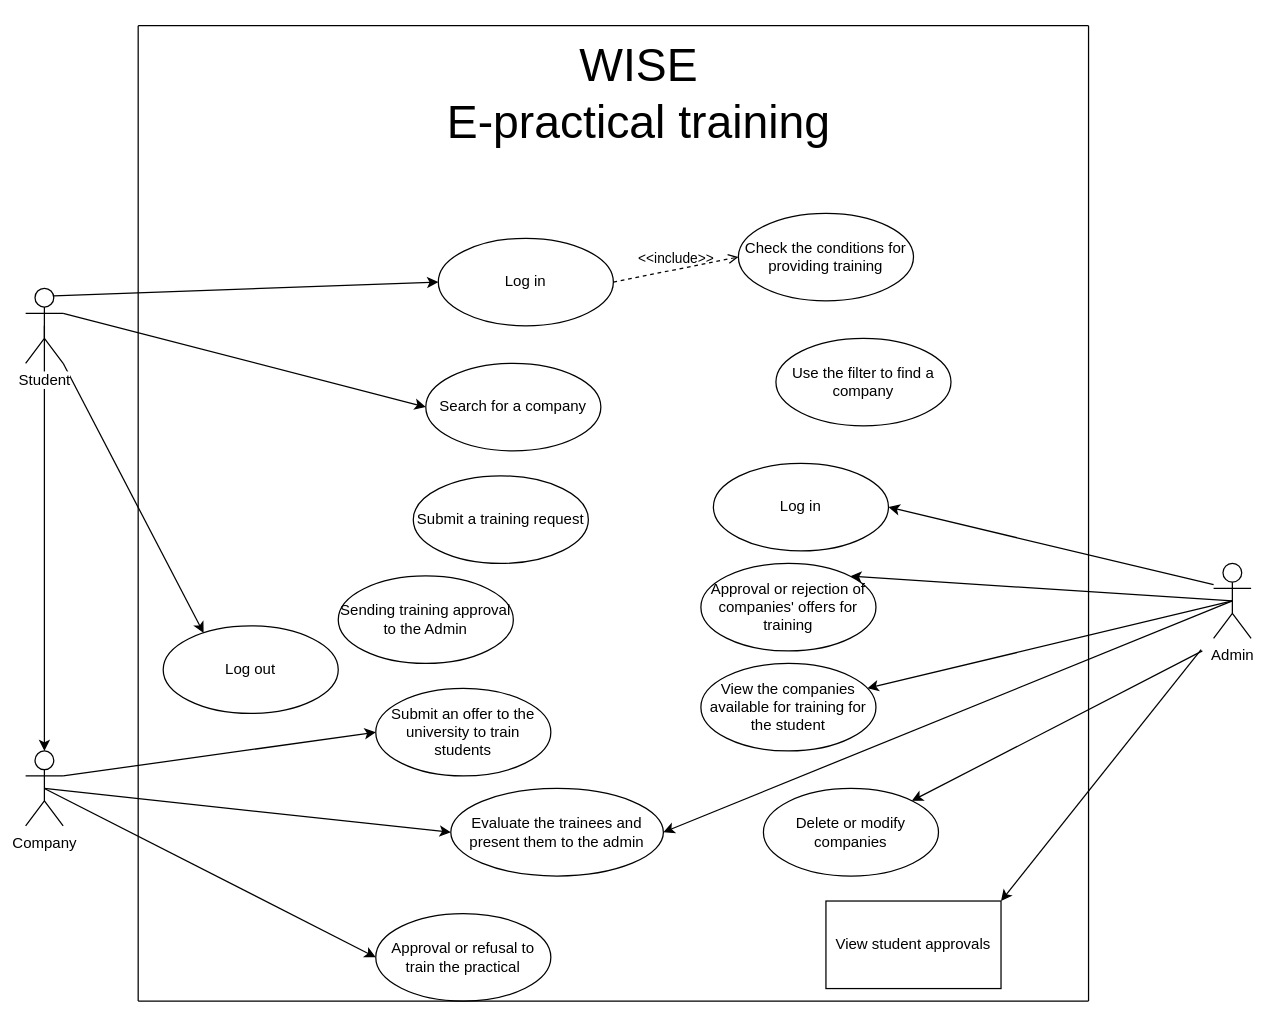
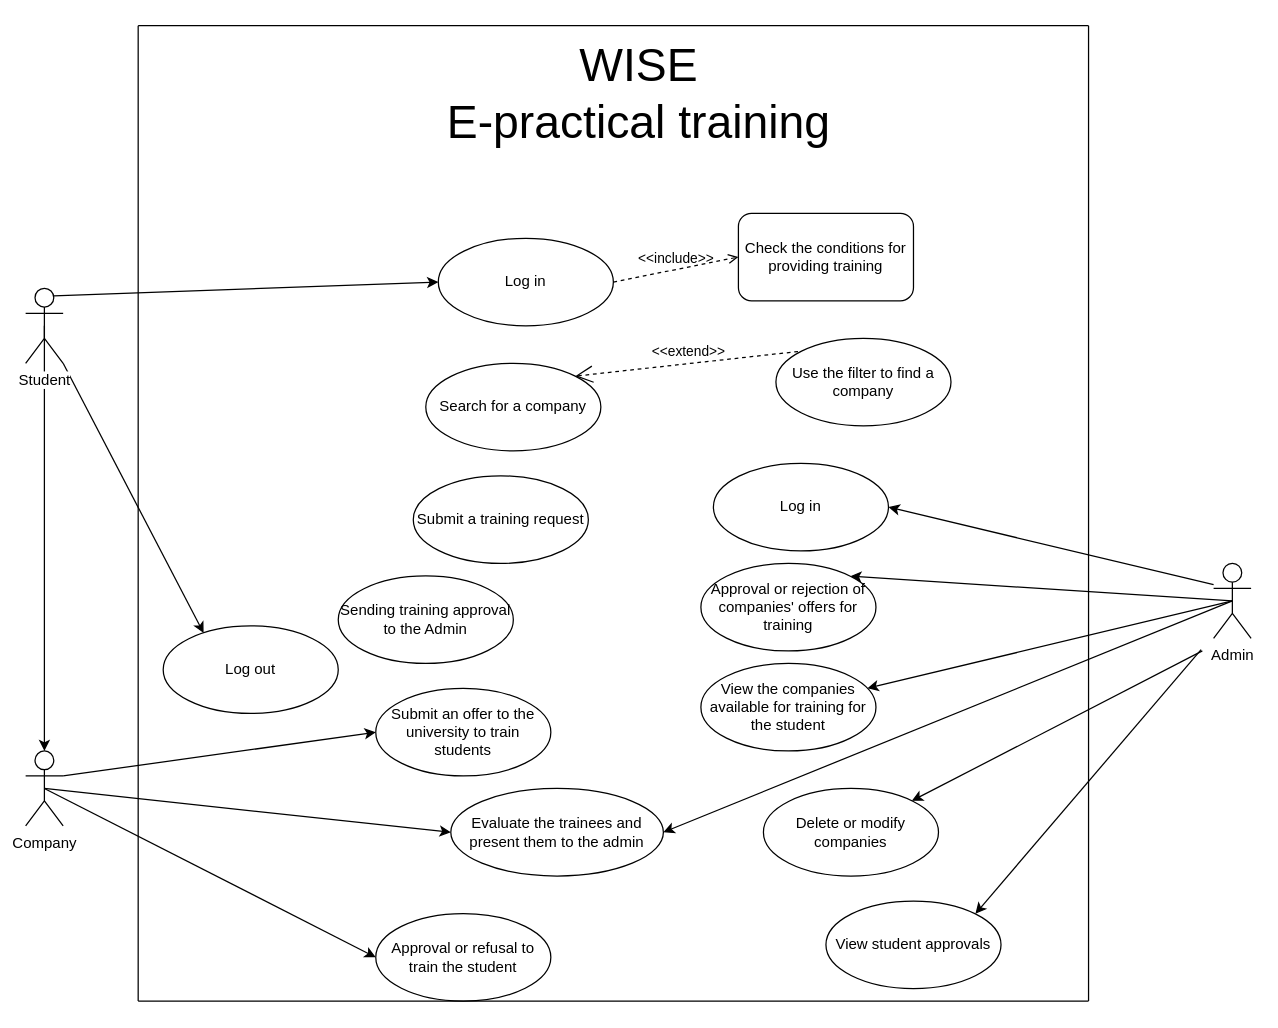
(826, 257) -> (826, 257)
(241, 359) -> none
none -> (689, 363)
(913, 944) -> (913, 944)
(463, 957) -> (463, 957)
